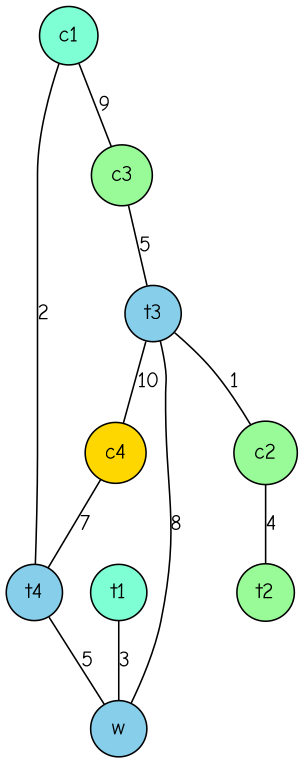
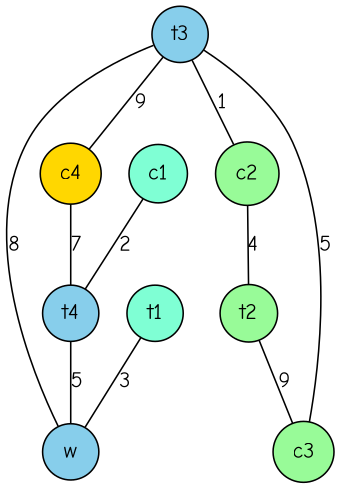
(95, 105) -> (276, 382)
(148, 382) -> (141, 102)
